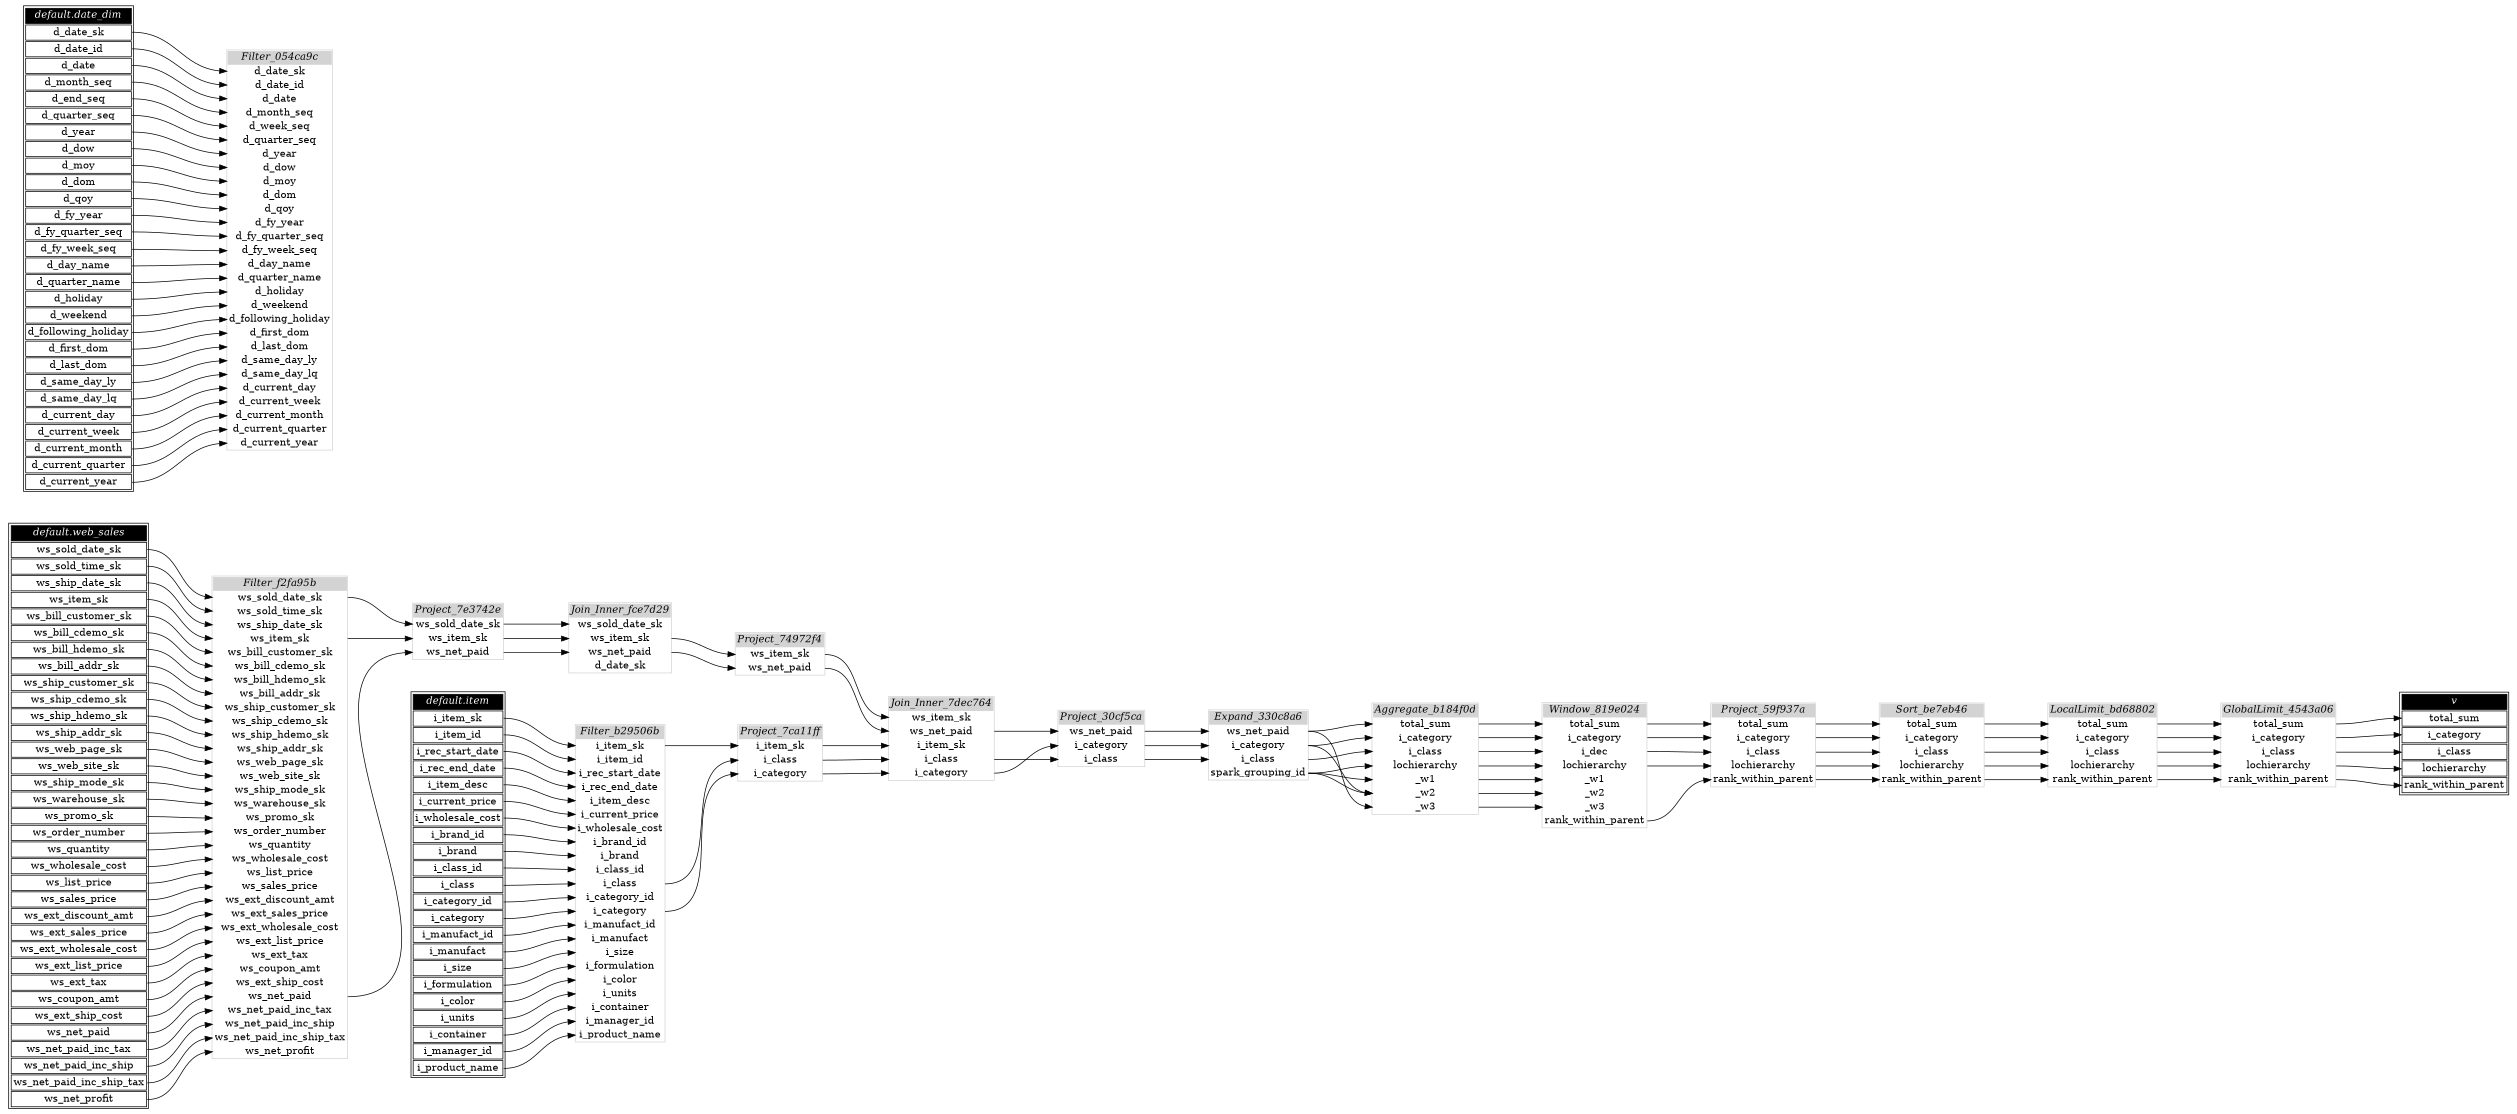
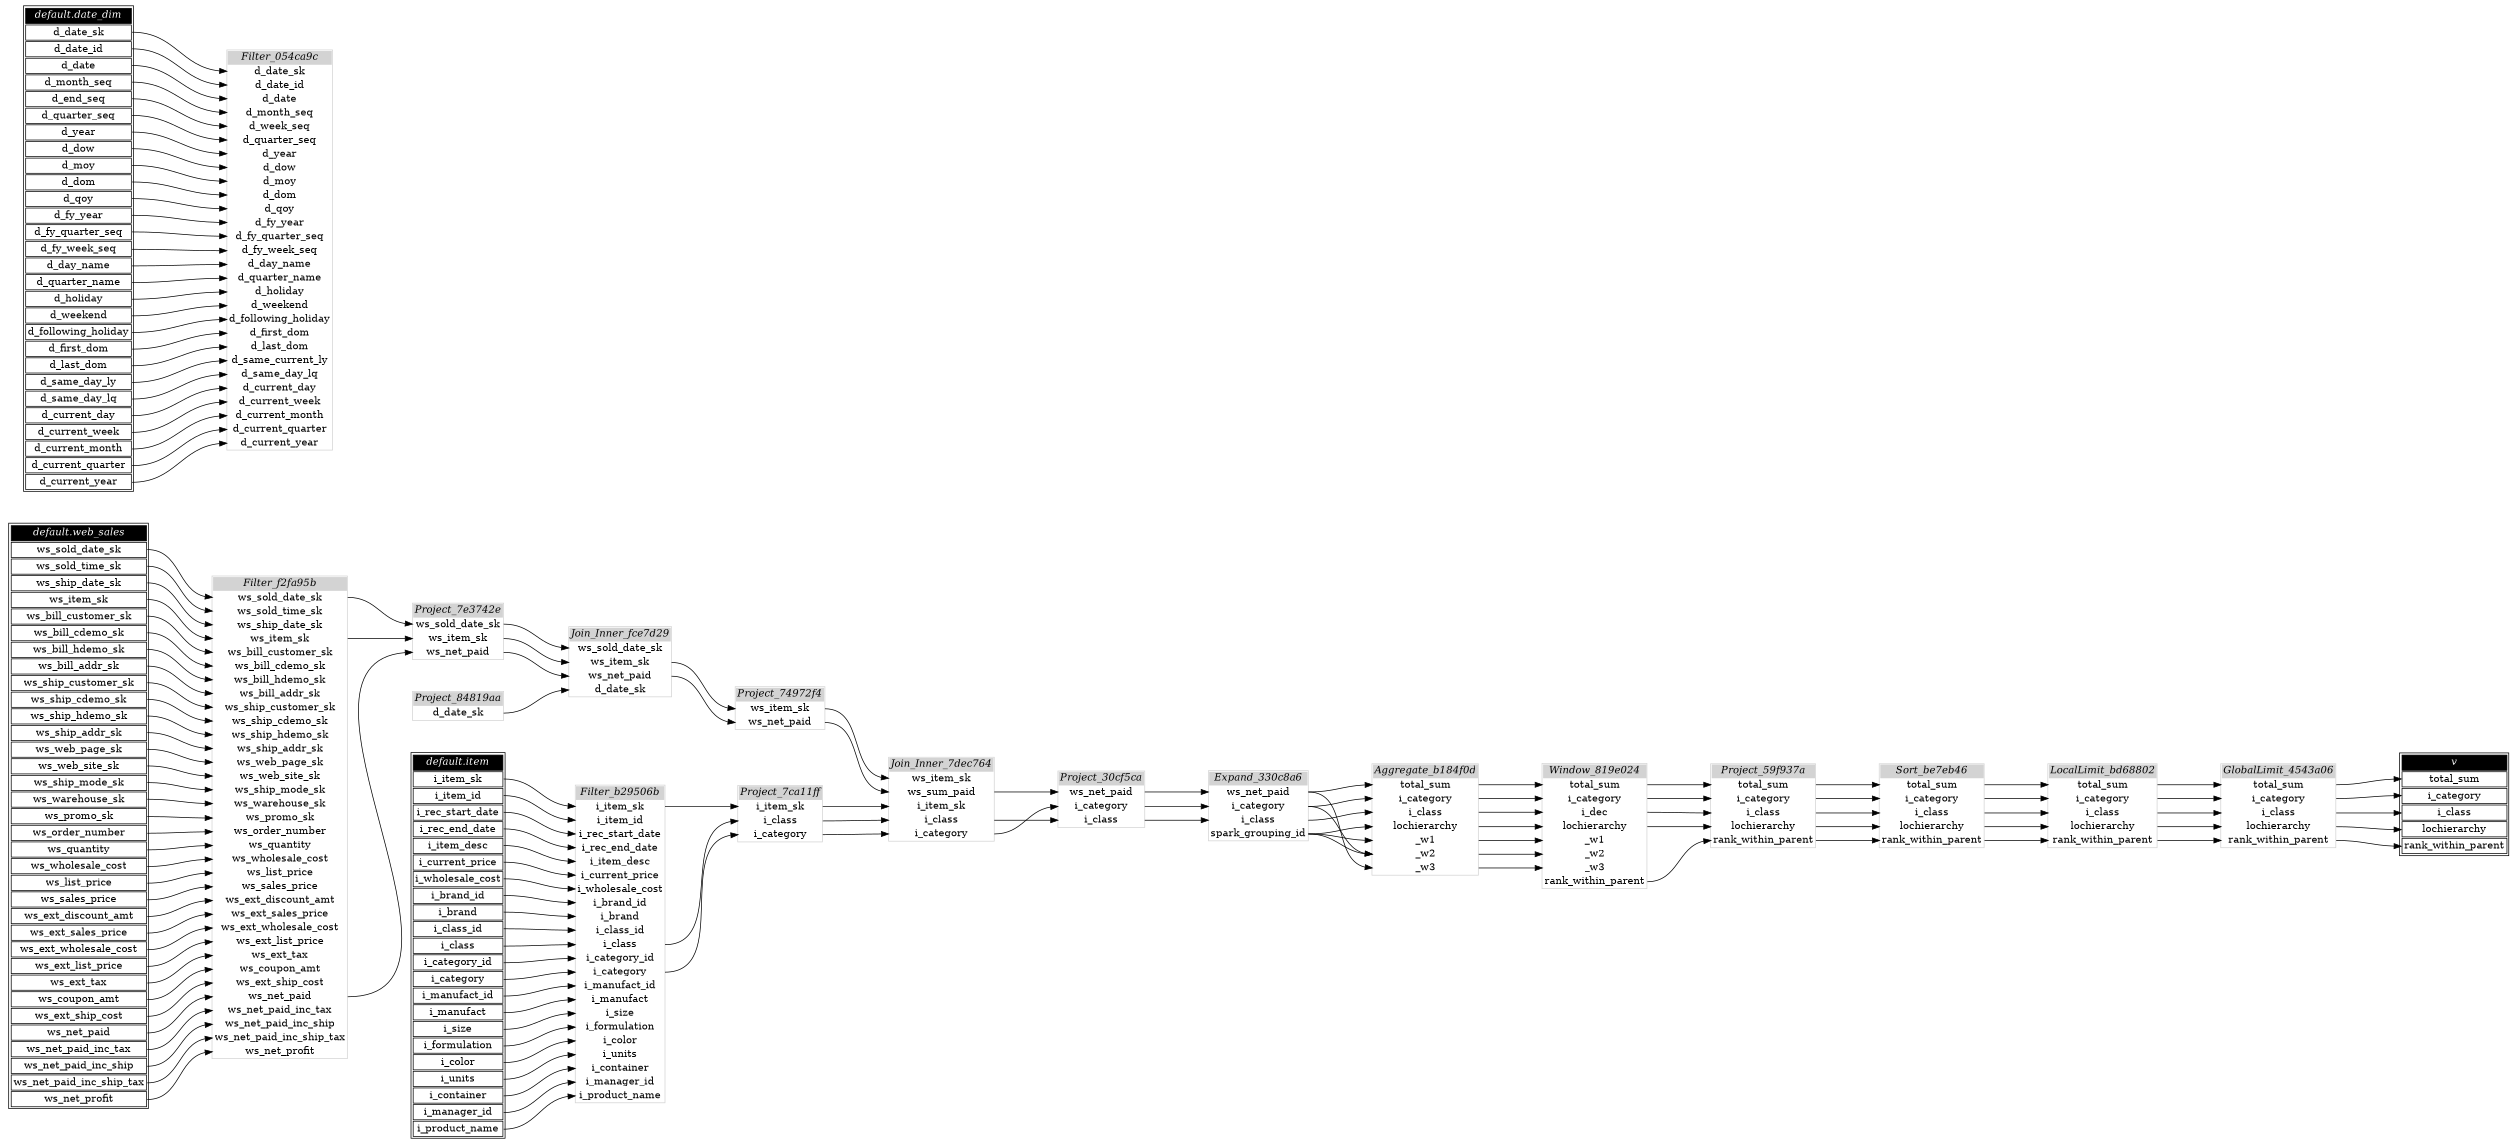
(280, 360) -> (280, 360)
none -> (458, 706)
(941, 731) -> (941, 792)
